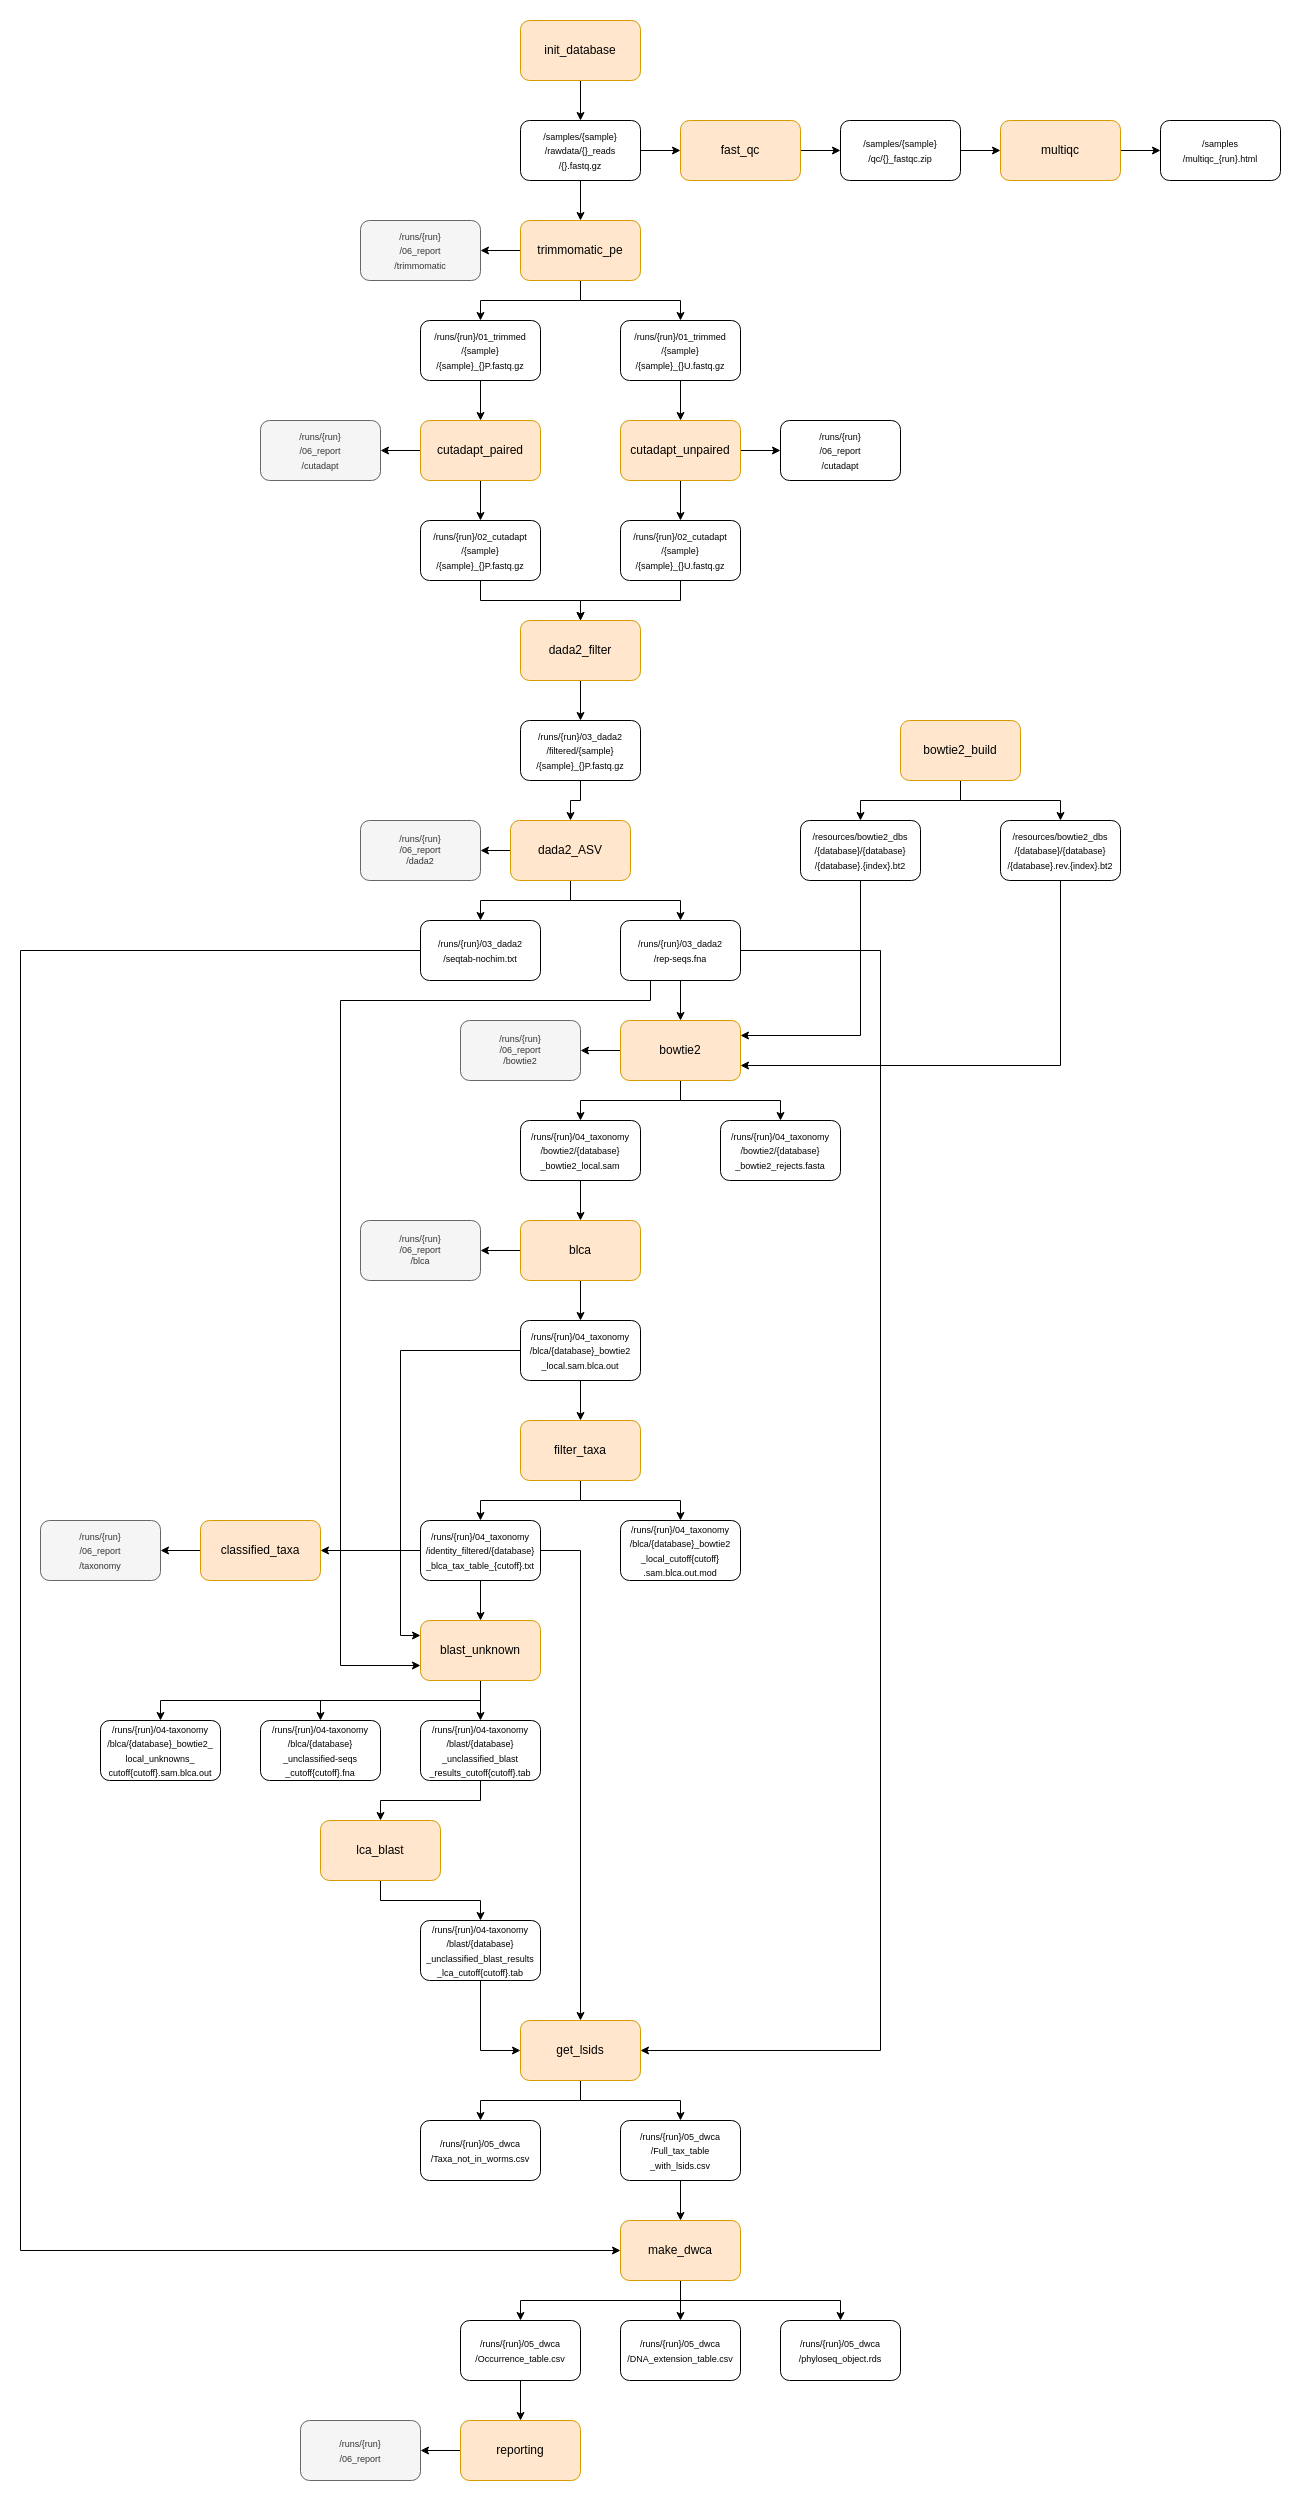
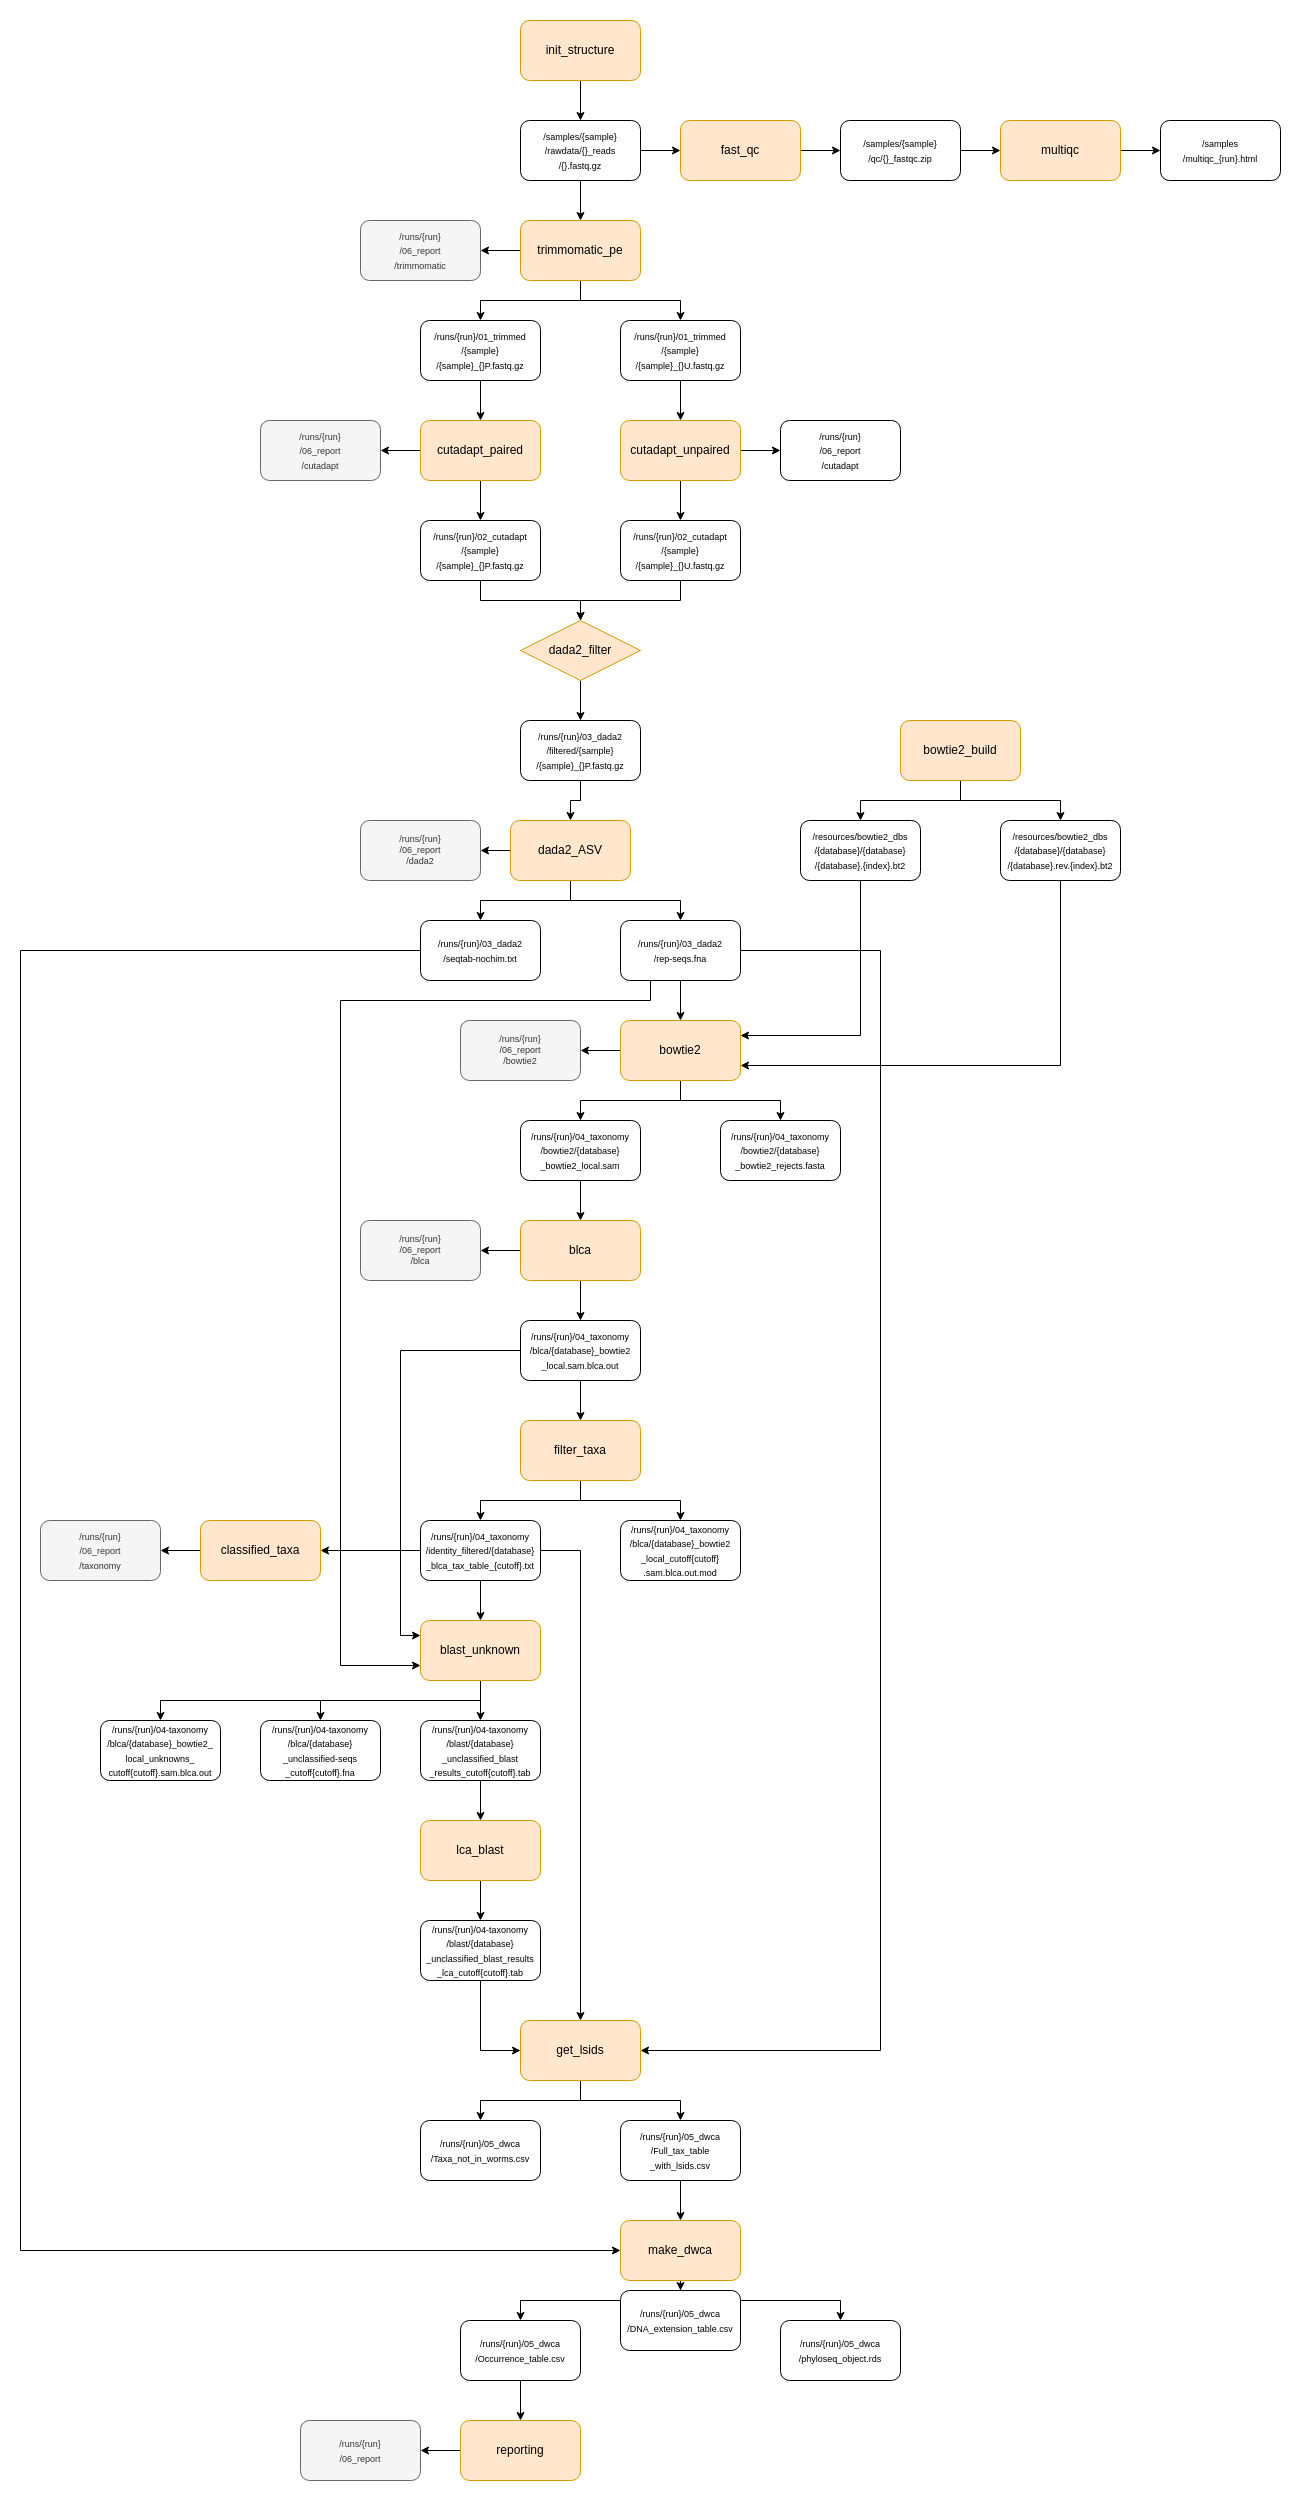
(581, 51) -> (581, 51)
(581, 651) -> (581, 651)
(381, 1851) -> (481, 1851)
(681, 2351) -> (681, 2321)
